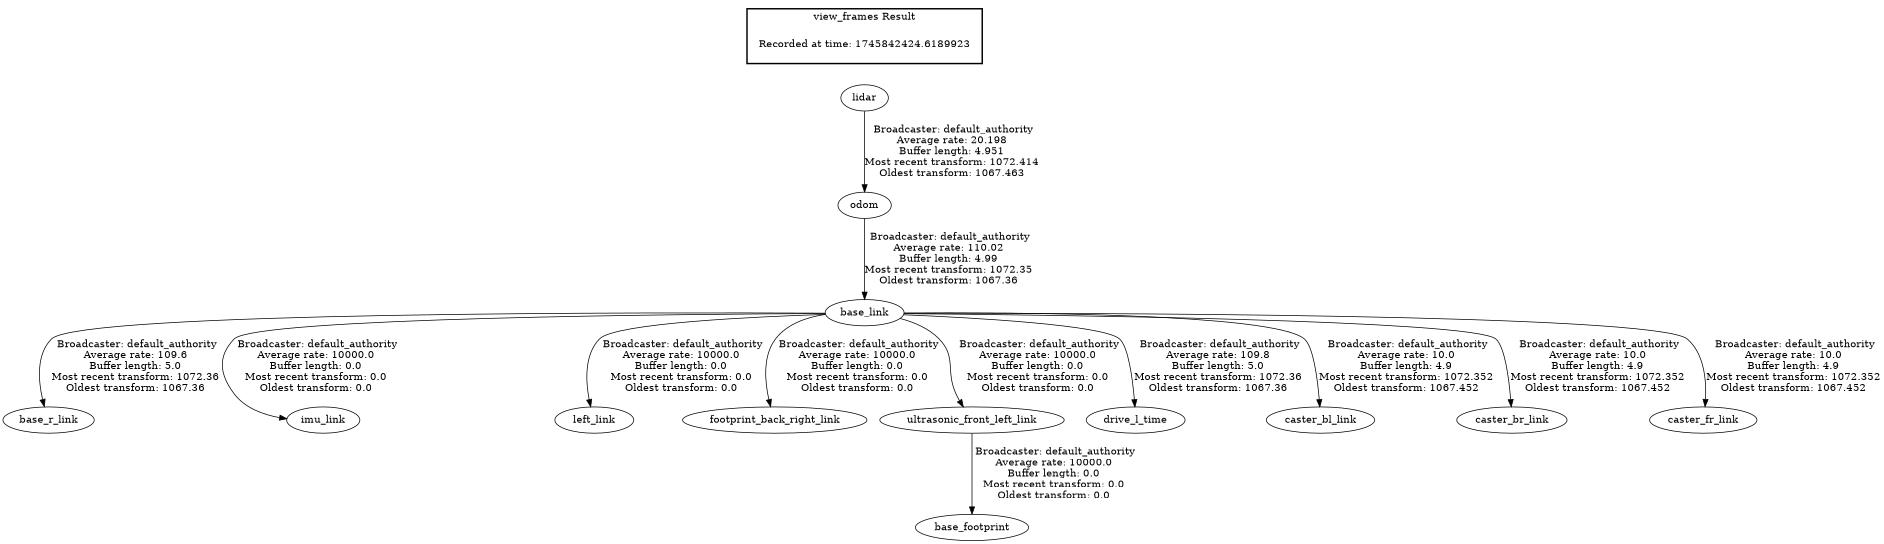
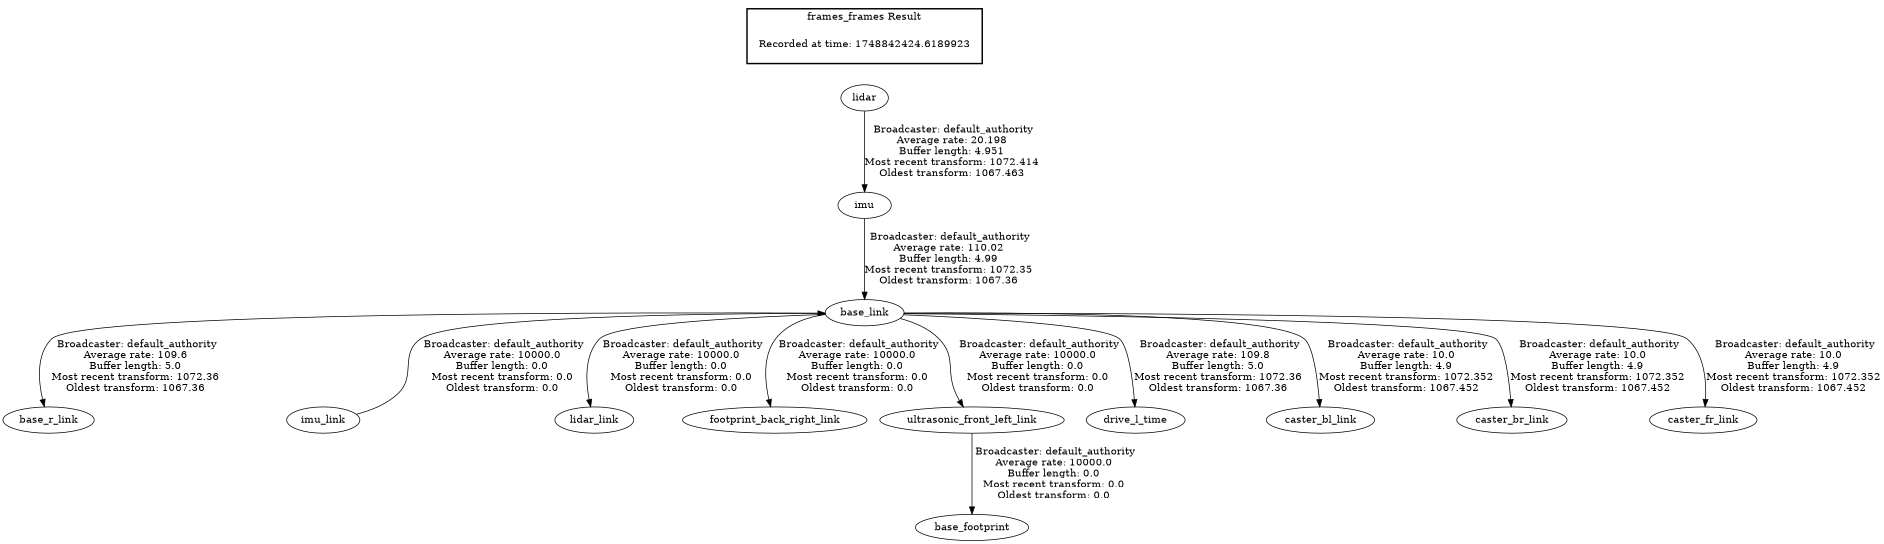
(865, 17) -> (865, 17)
(865, 45) -> (865, 45)
(865, 205) -> (865, 205)
(472, 319) -> (564, 319)
(594, 420) -> (594, 420)
